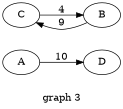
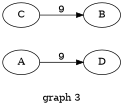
(62, 10) -> (62, 10)
(65, 29) -> none
(62, 57) -> (62, 57)
